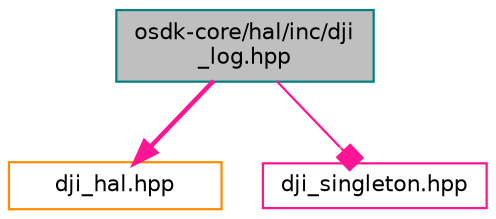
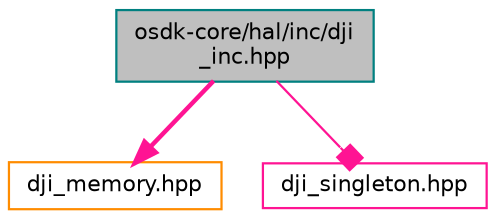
(245, 46) -> (245, 46)
(115, 186) -> (115, 186)
